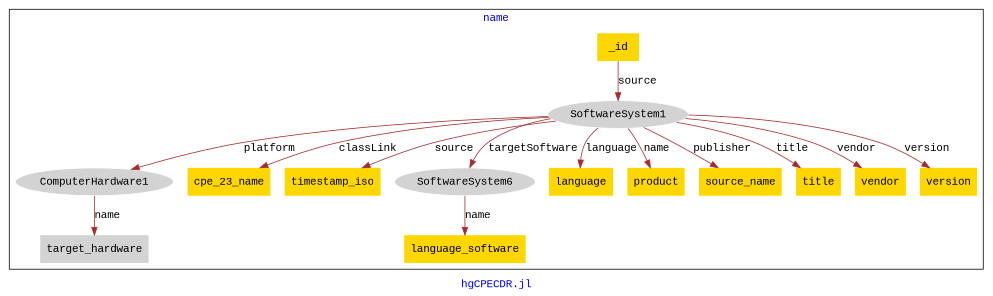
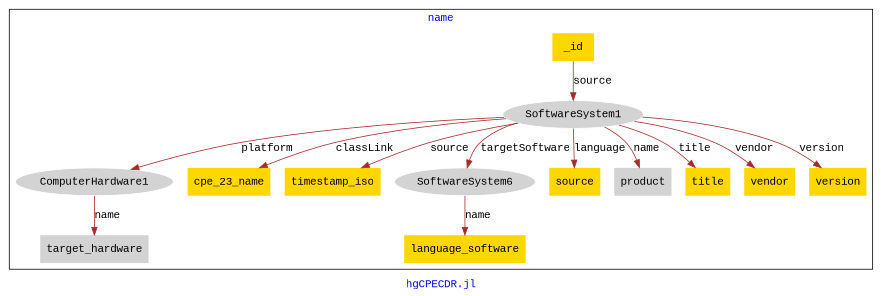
(581, 182) -> (575, 182)
(656, 182) -> (643, 182)
(740, 182) -> none
